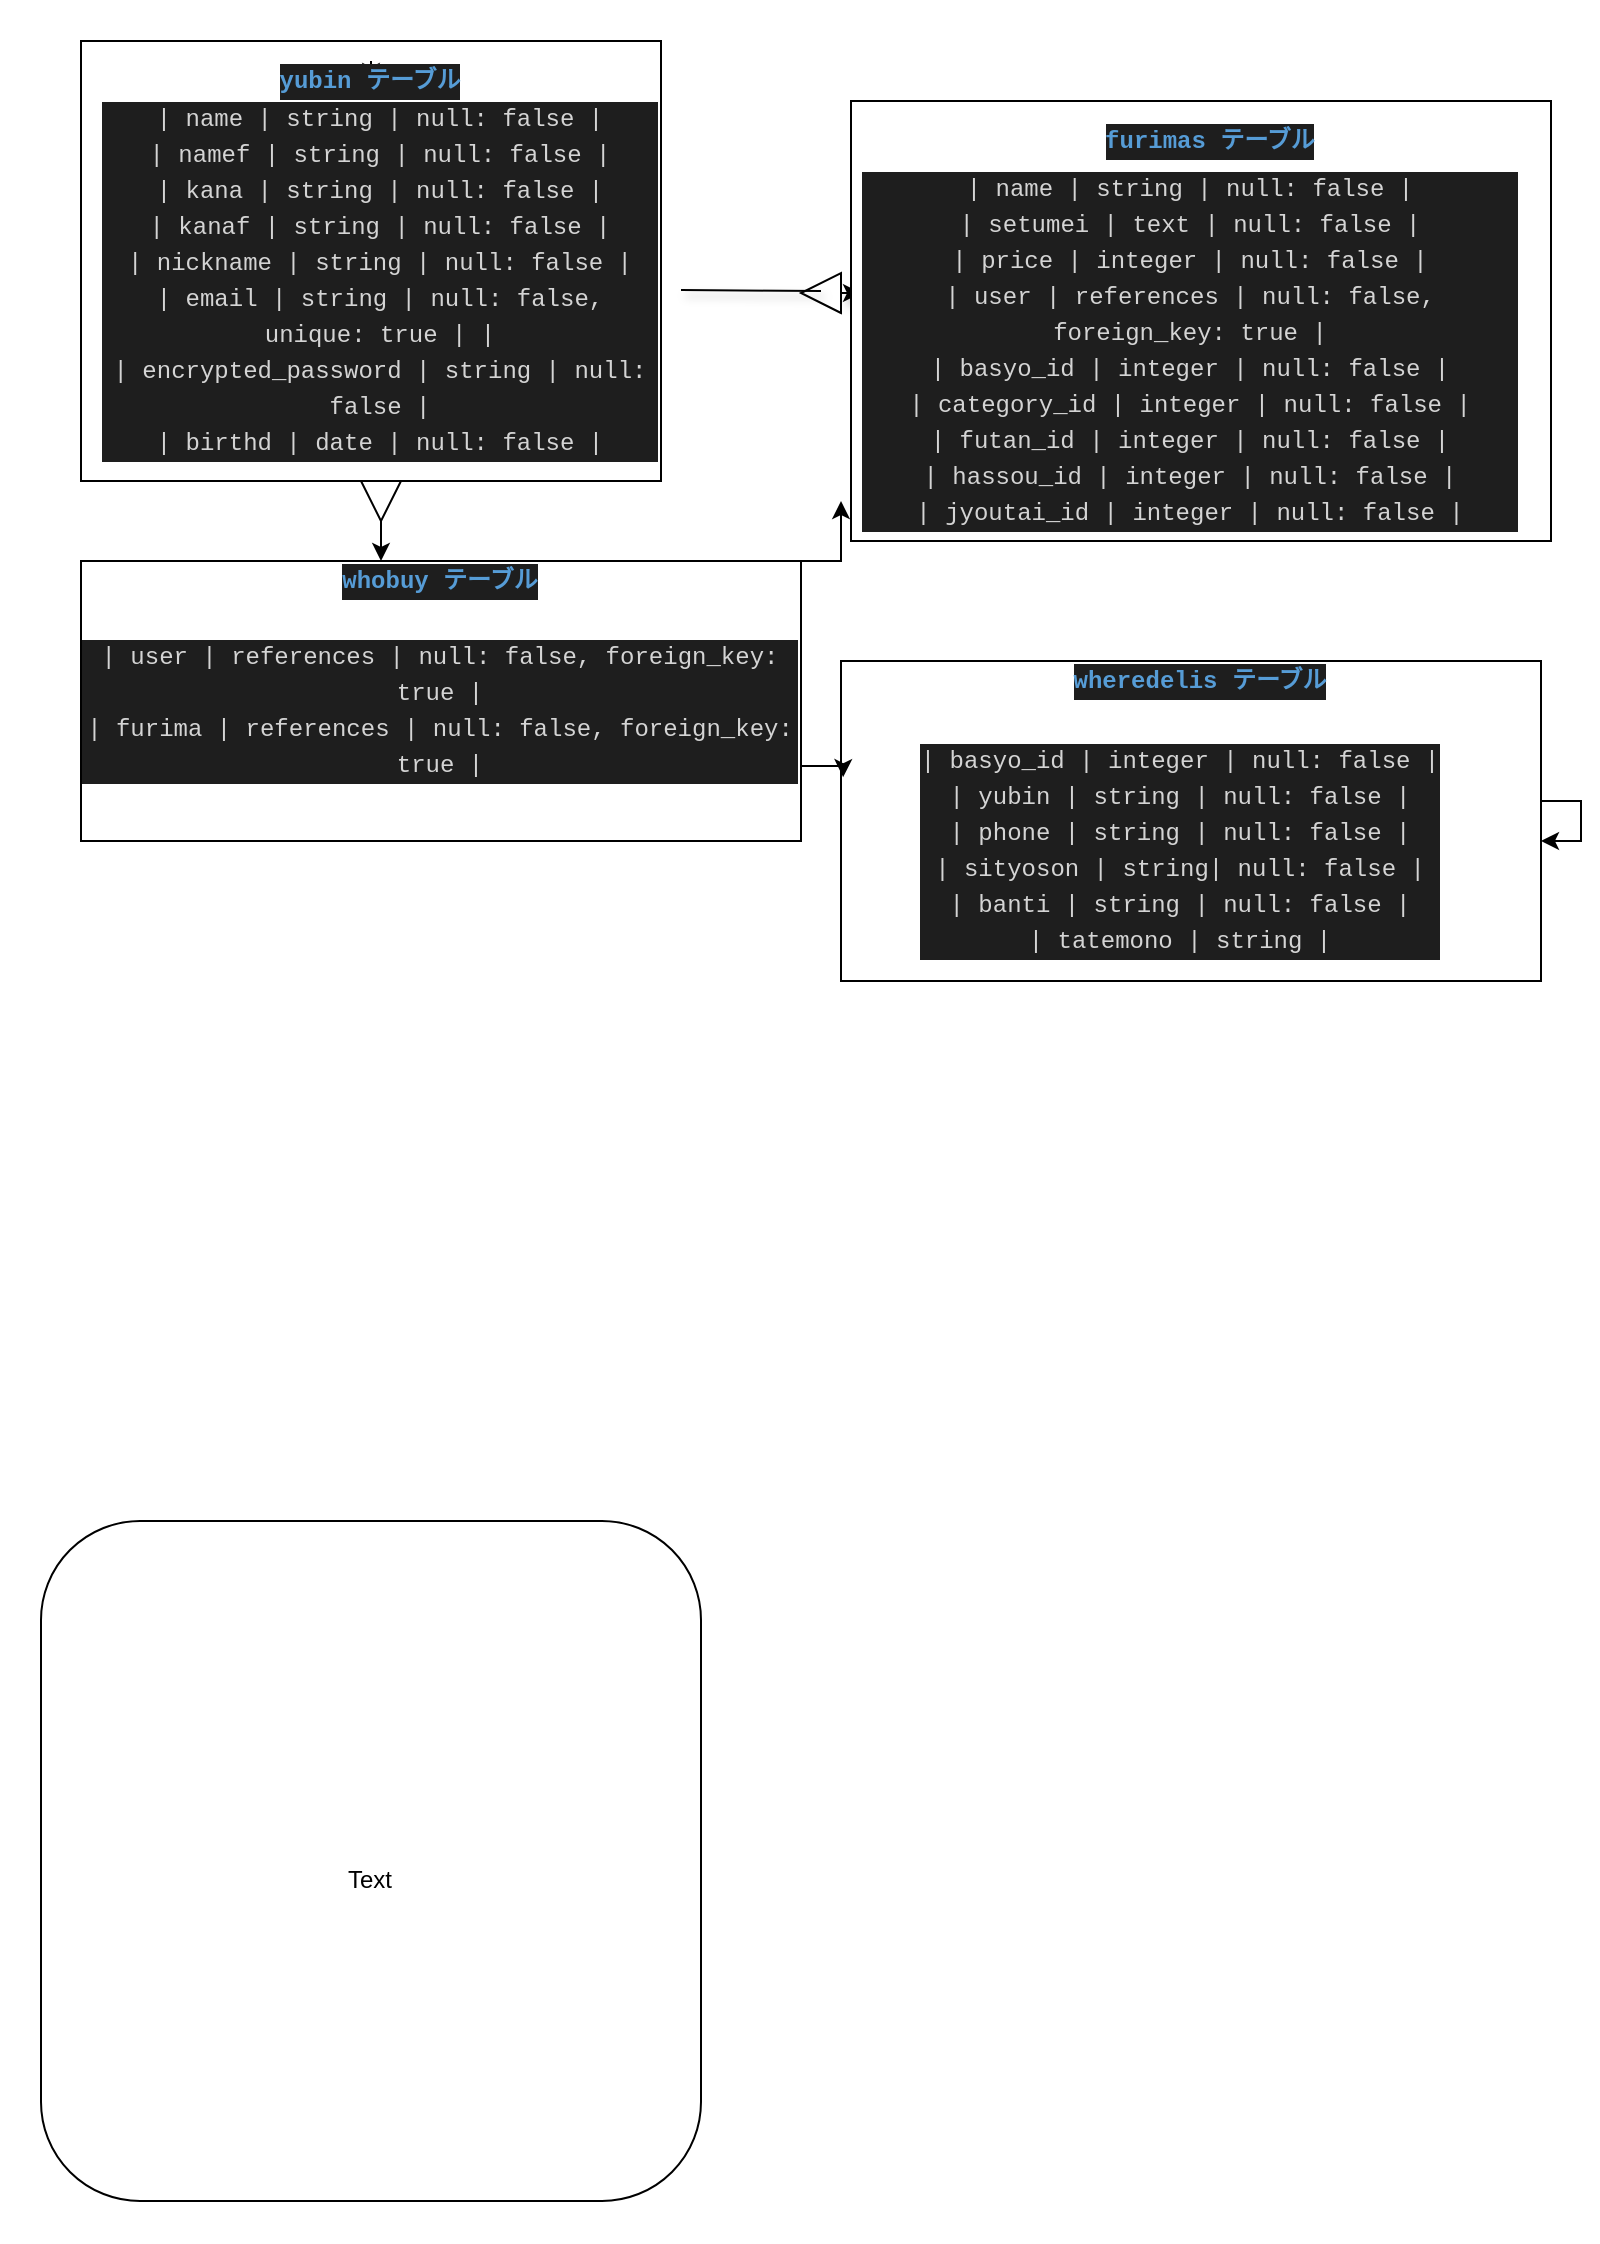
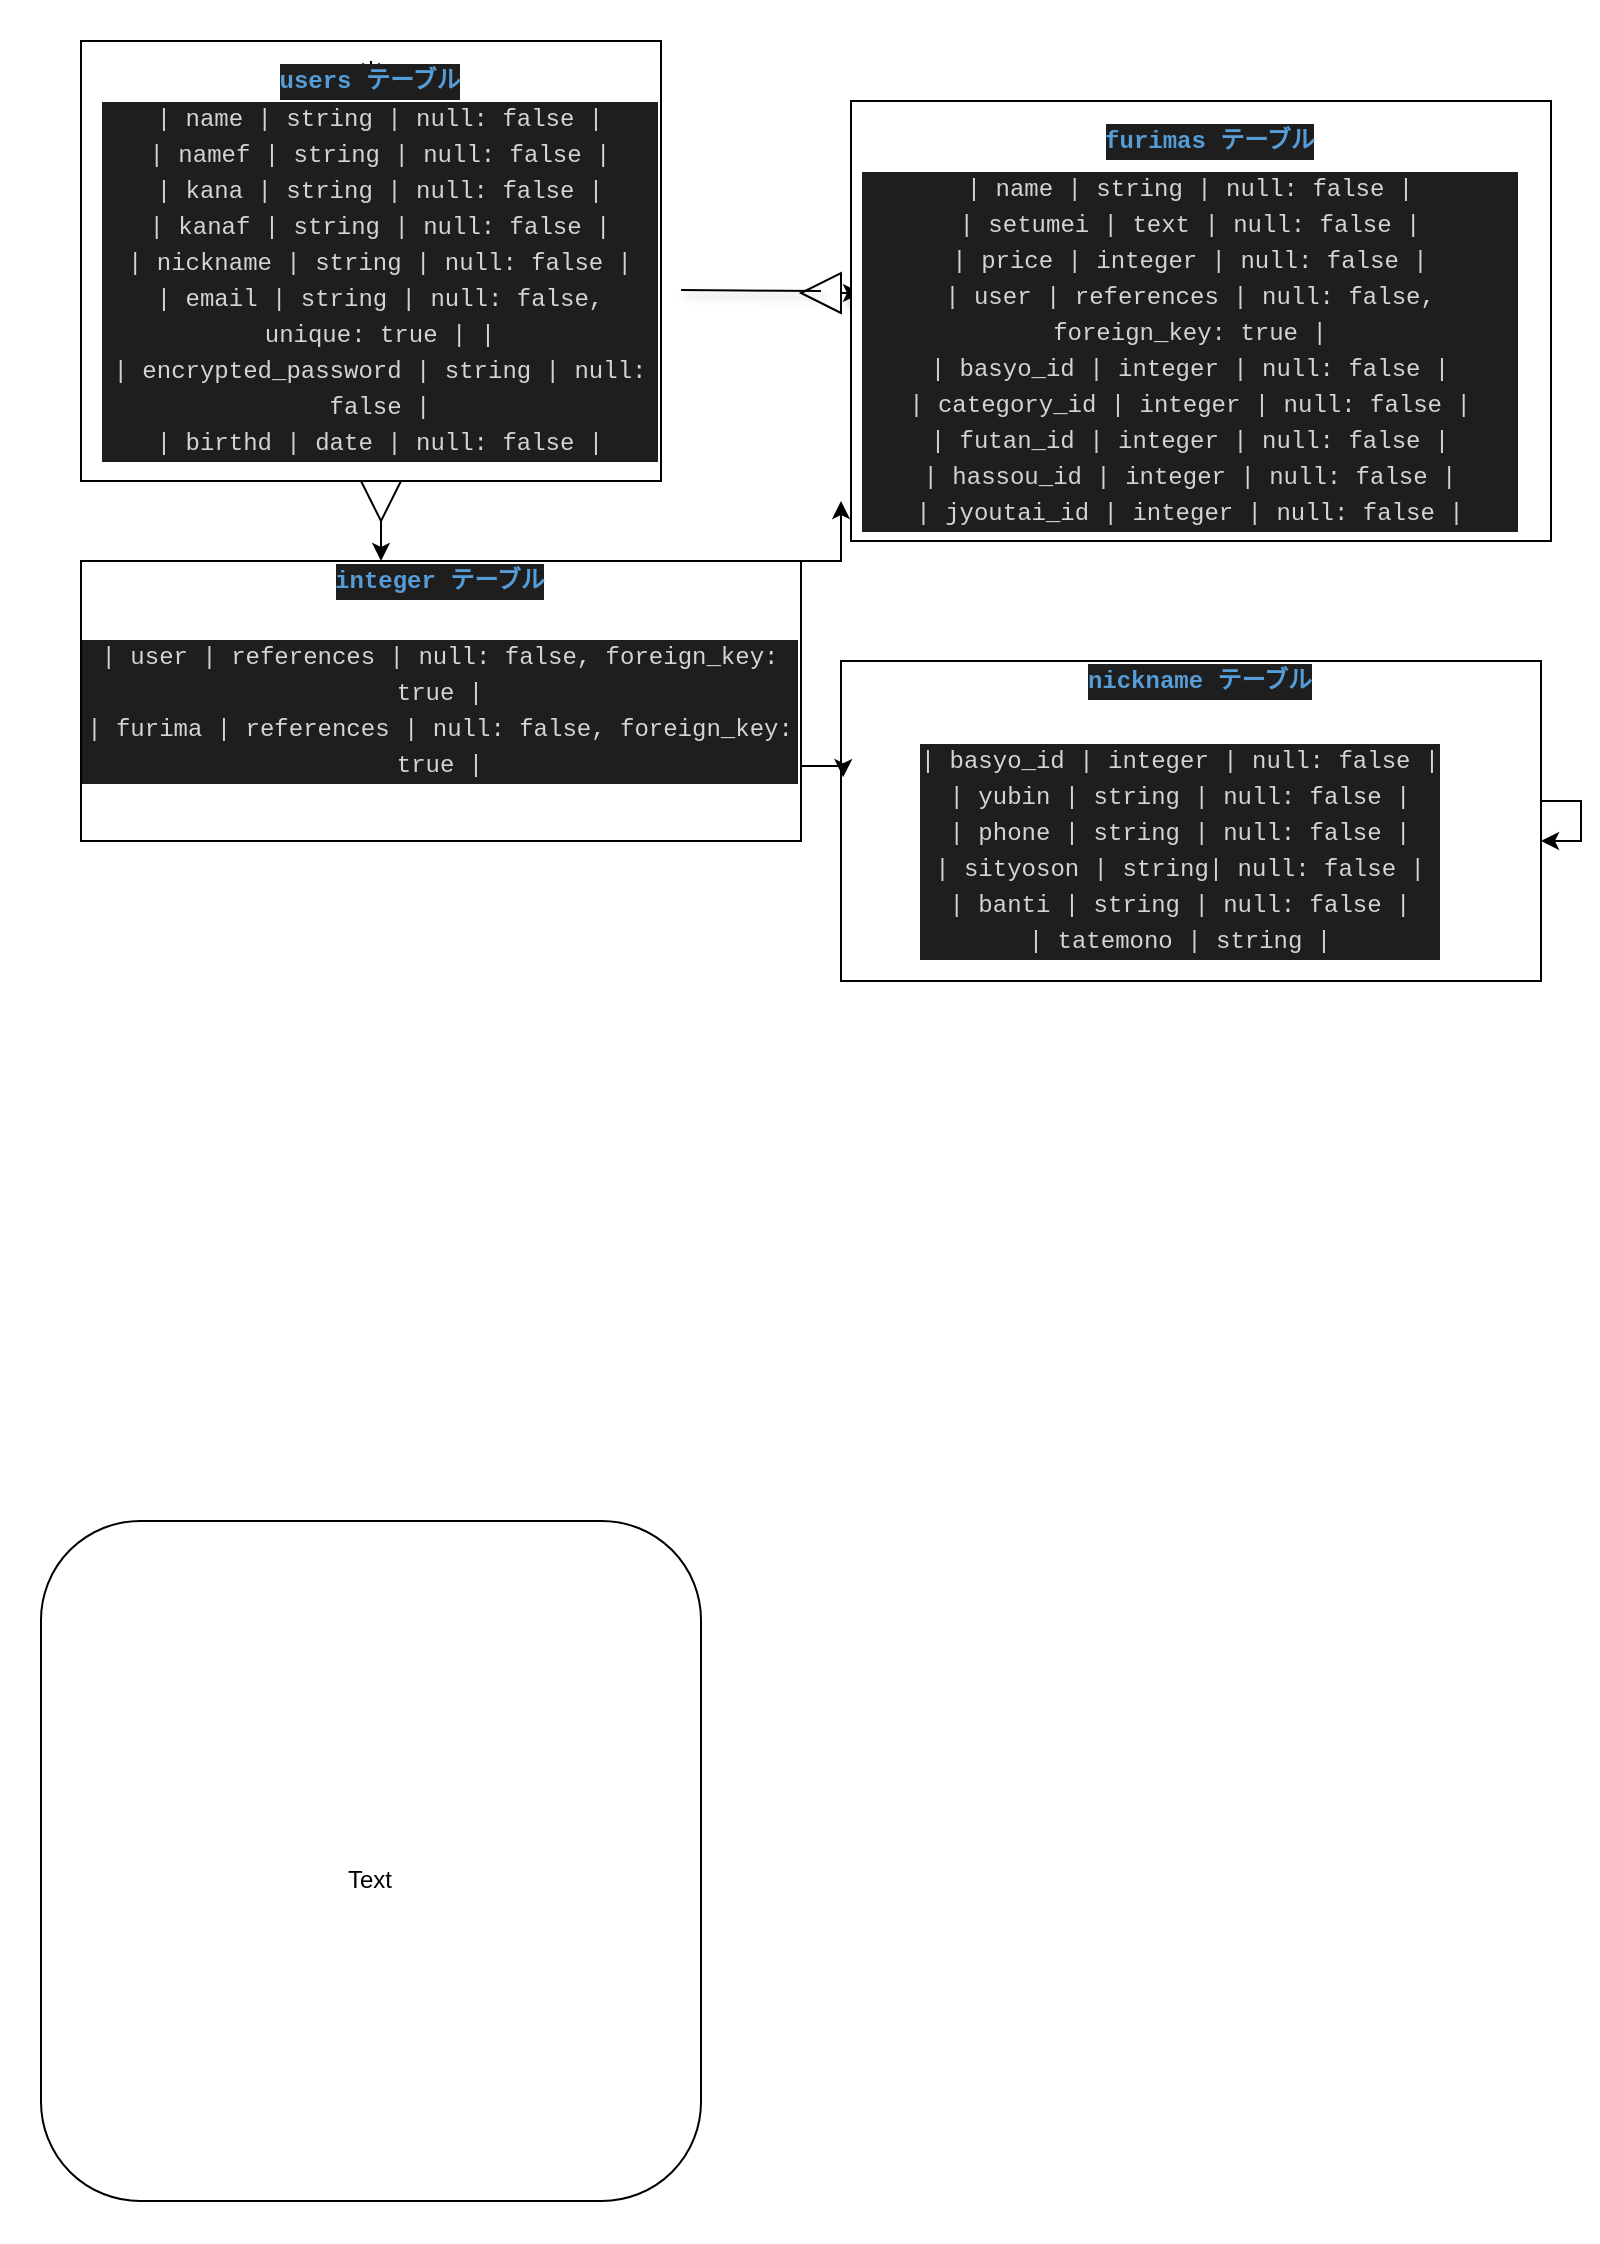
(371, 81) -> (371, 81)
(441, 581) -> (441, 581)
(1201, 681) -> (1201, 681)
